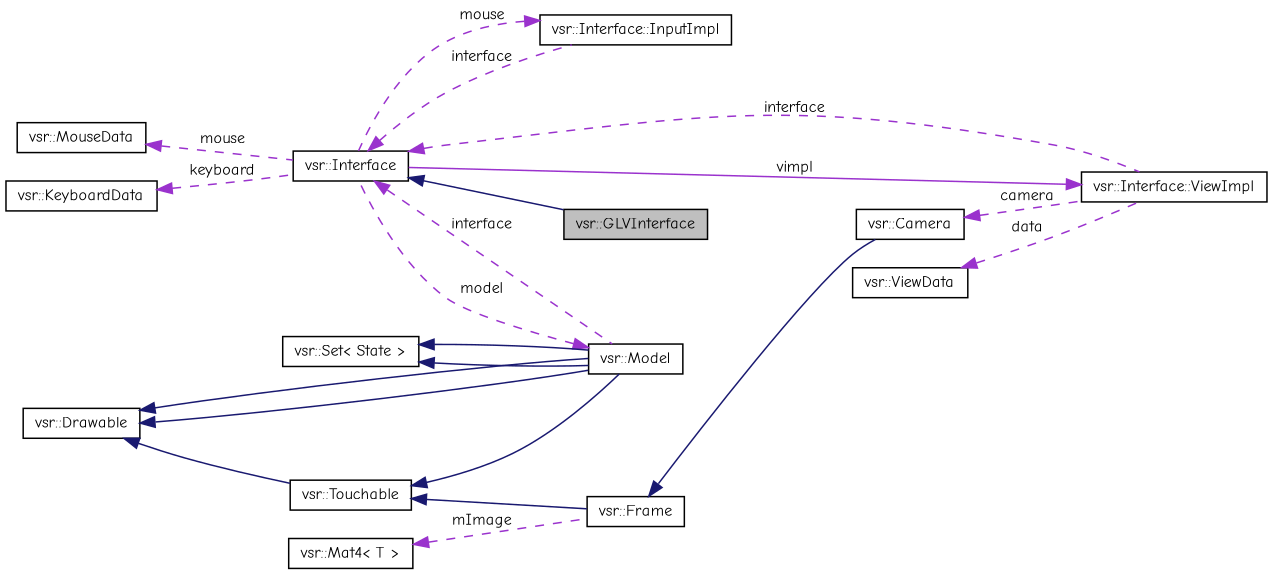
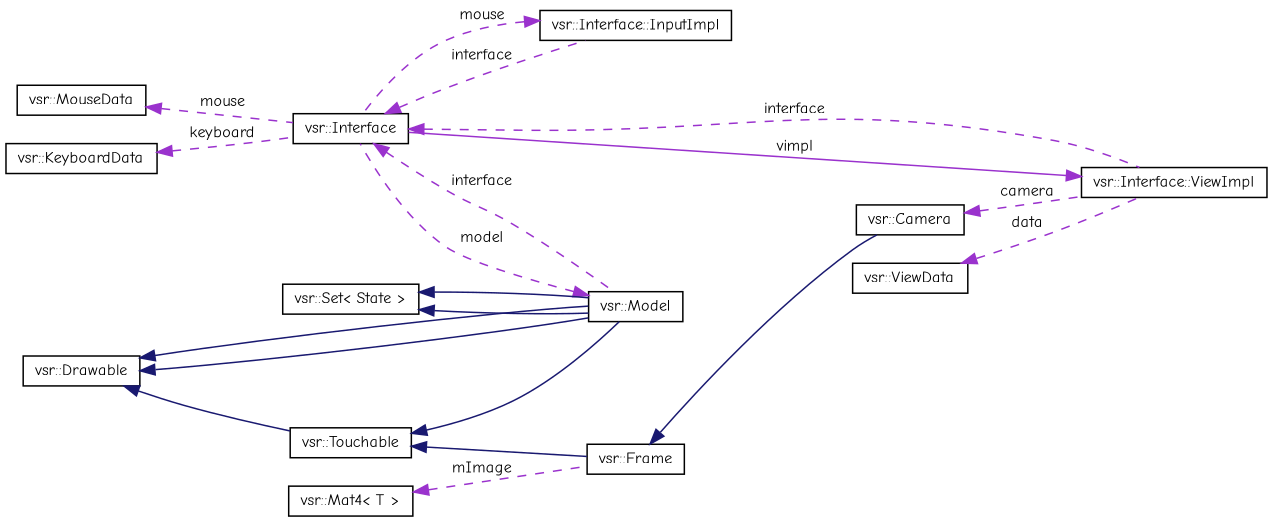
(636, 224) -> none
